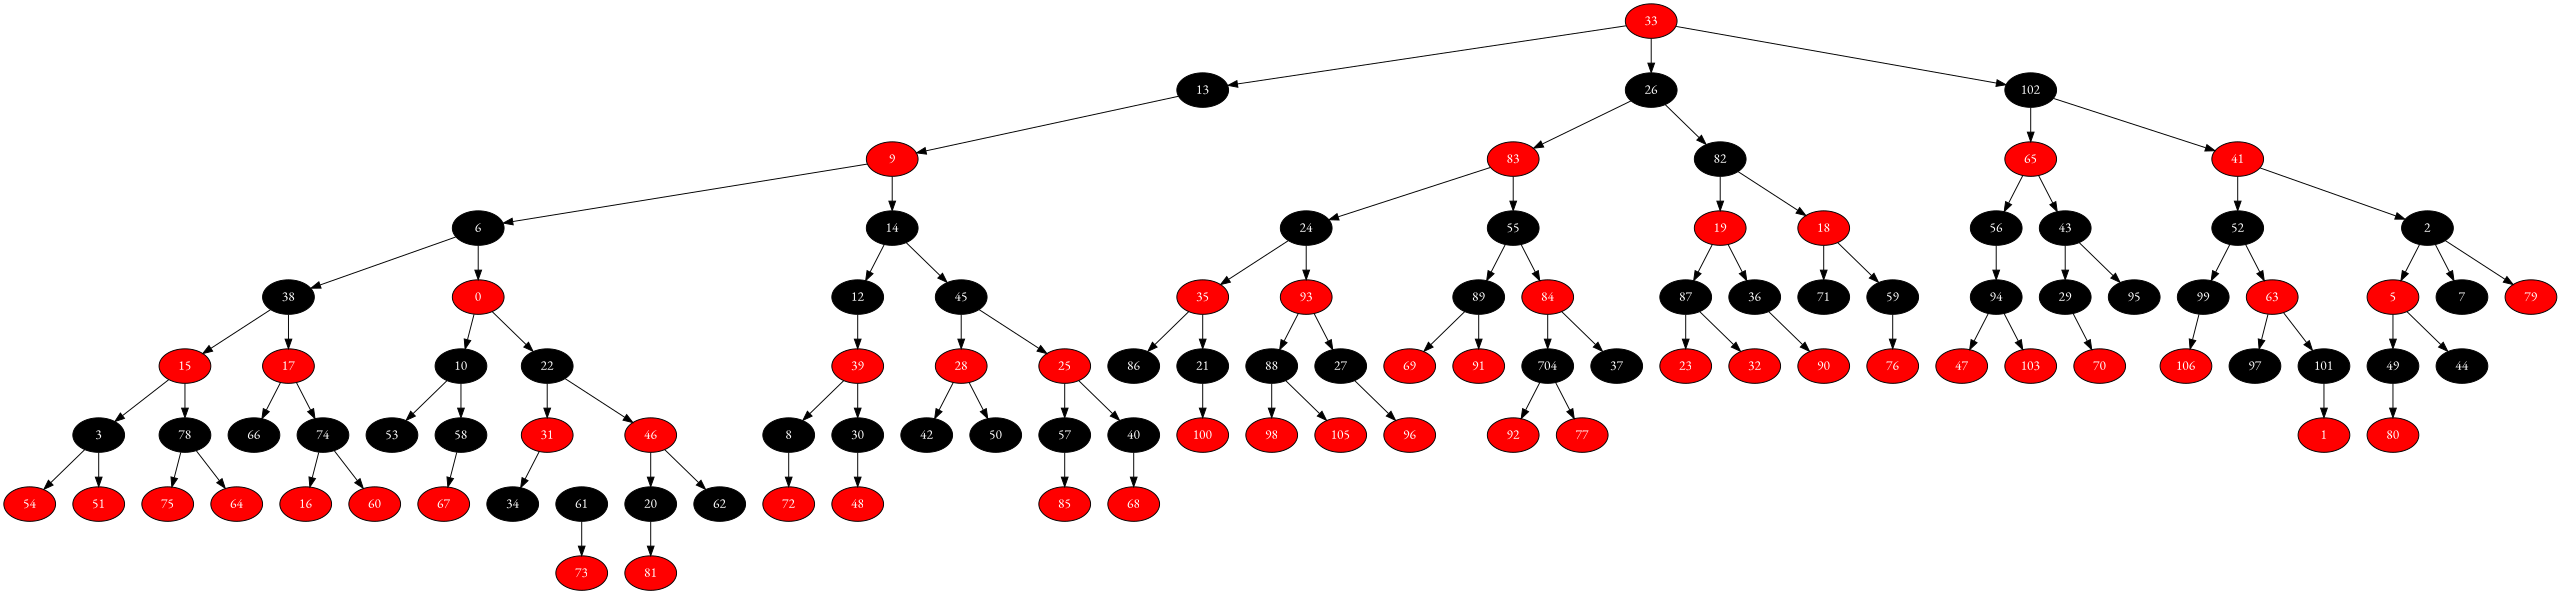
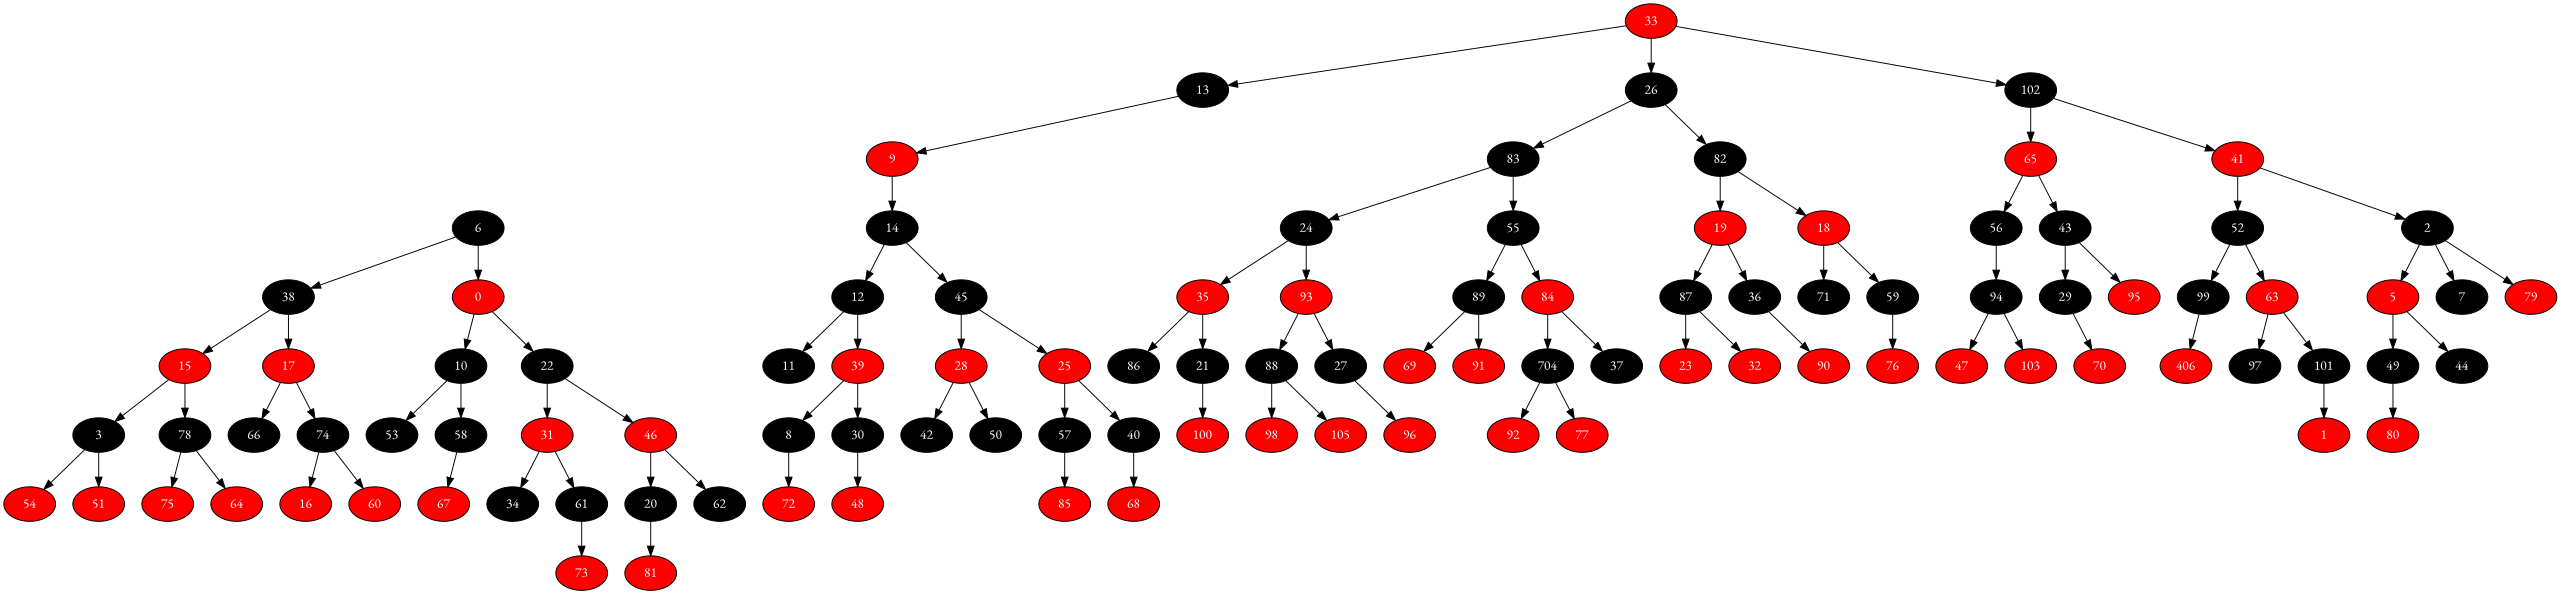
(1513, 159) -> (1513, 159)
(690, 193) -> none
(2134, 297) -> (2134, 297)
none -> (789, 366)
(2186, 366) -> (2186, 366)
none -> (562, 465)
